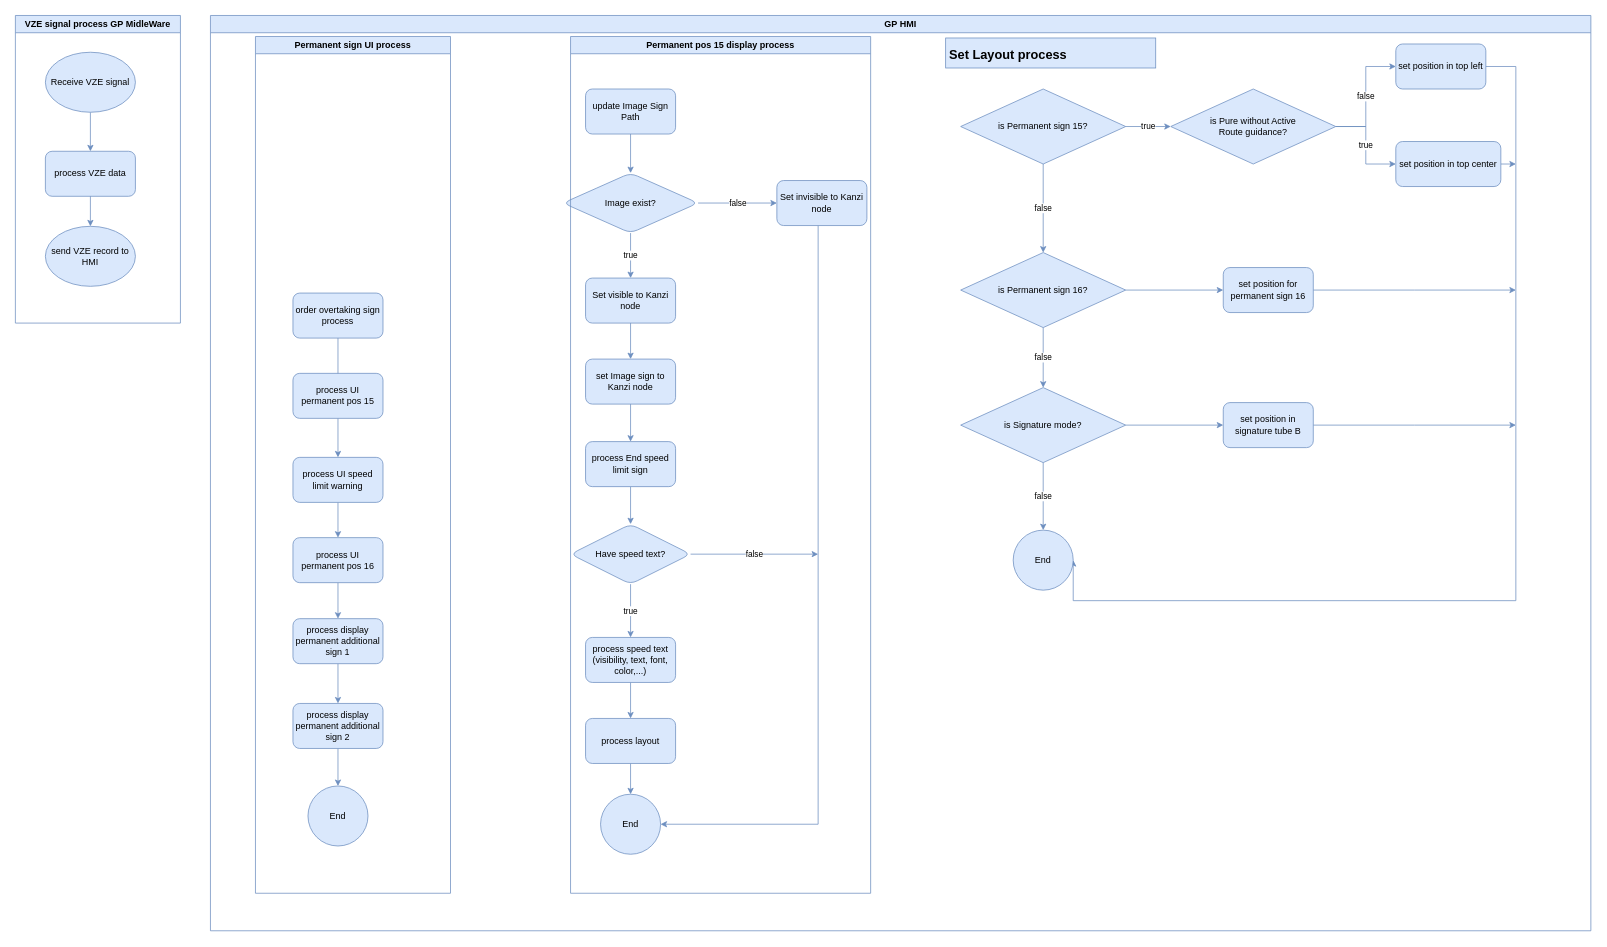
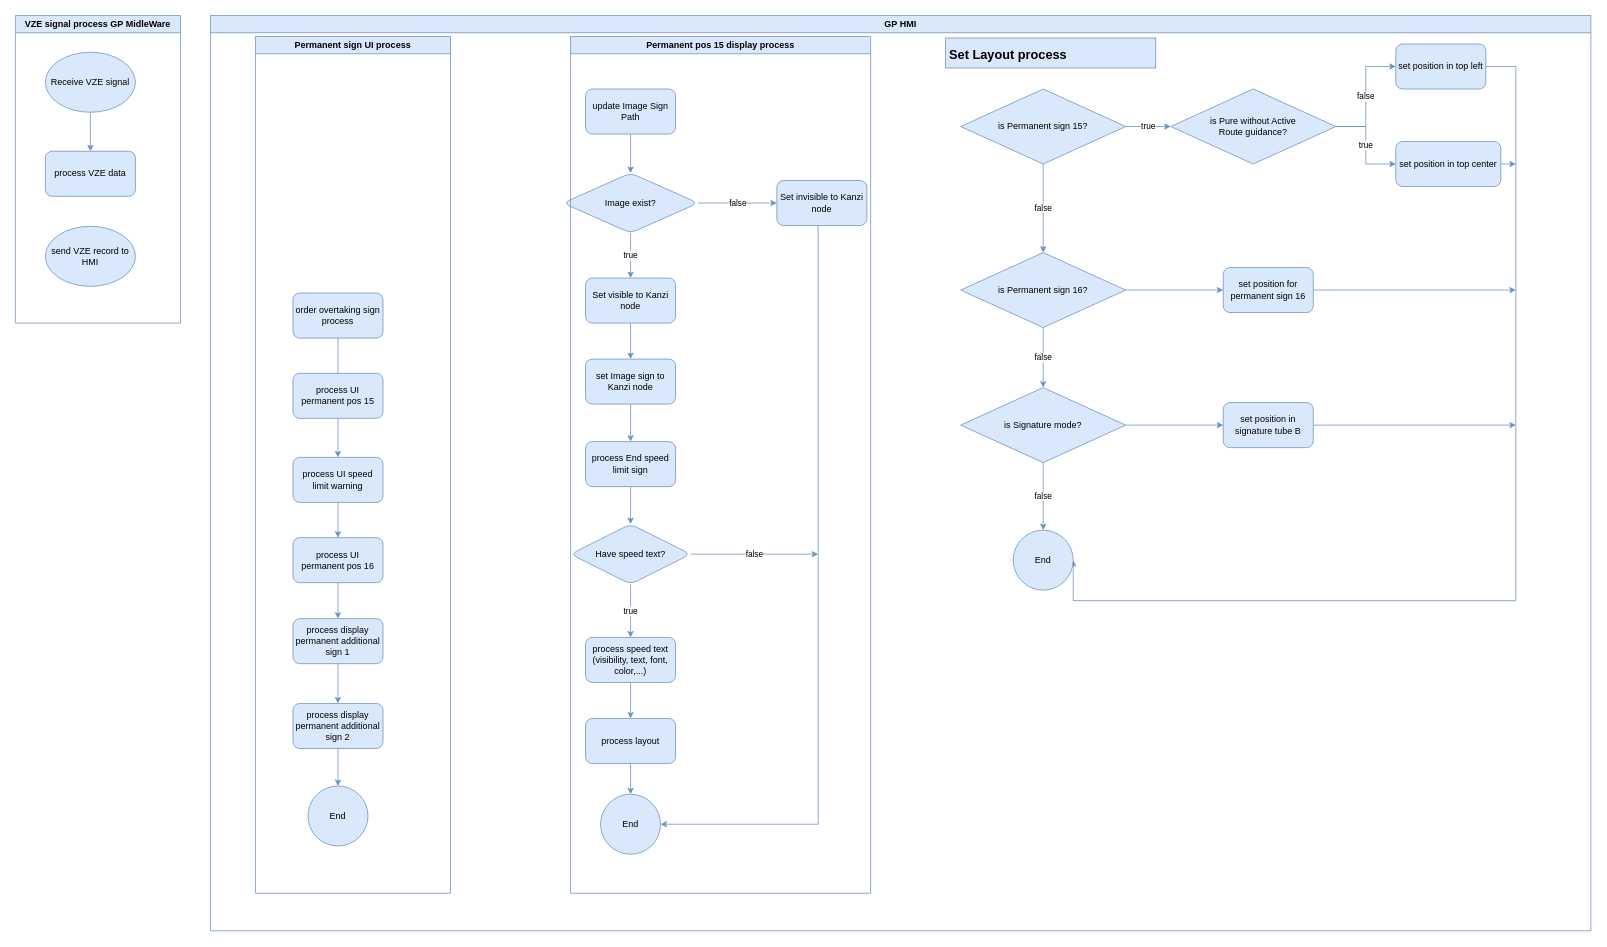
(90, 208) -> none
